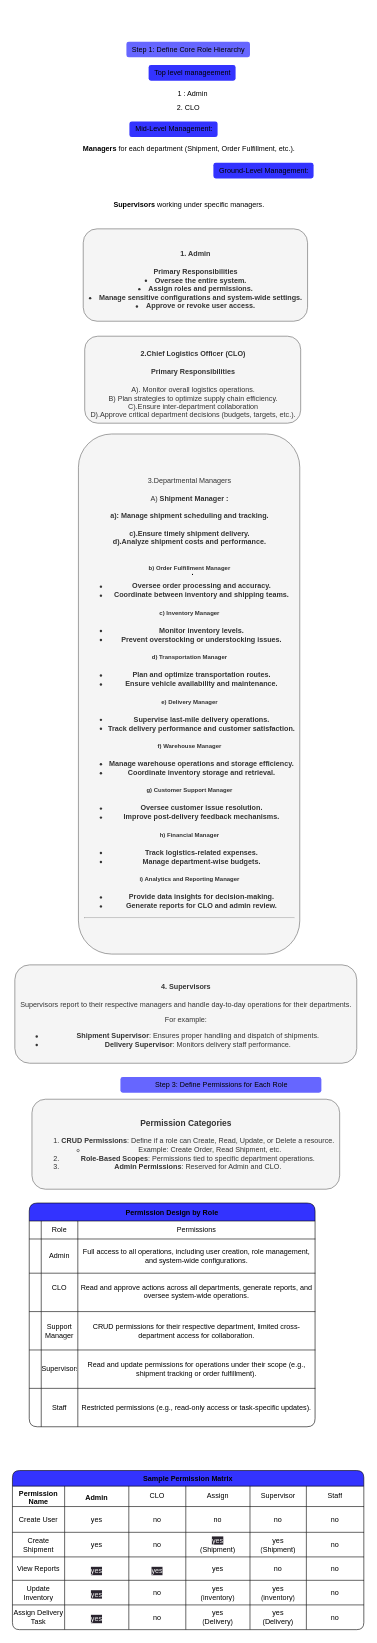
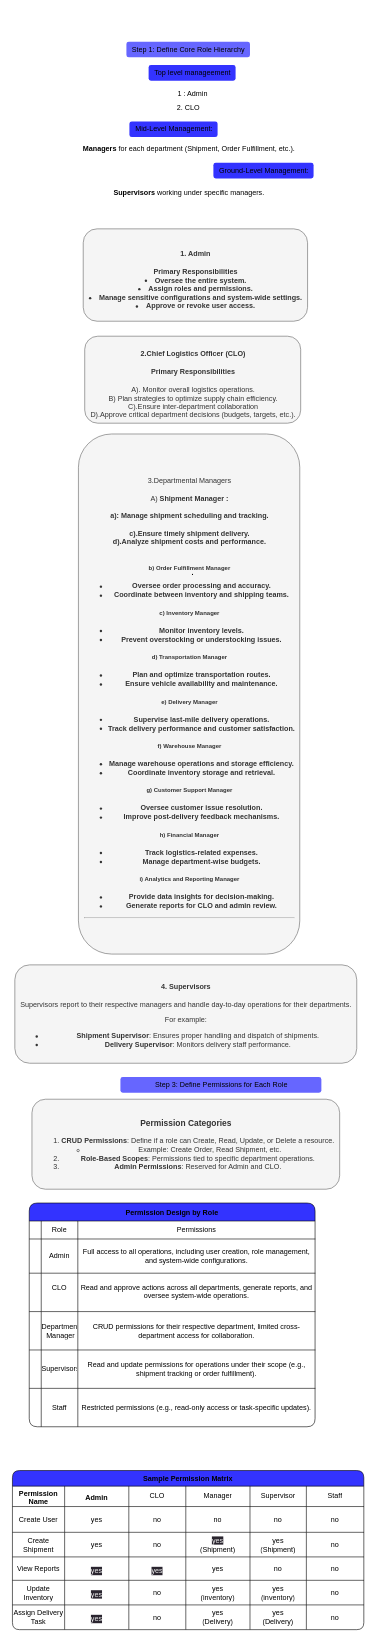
(188, 205) -> (188, 193)
(59, 1331) -> (59, 1331)
(218, 1497) -> (218, 1497)
